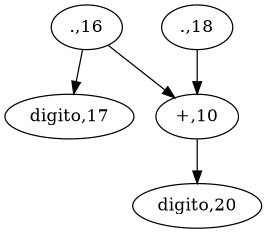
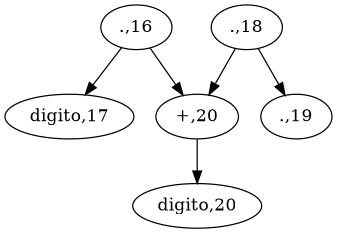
(197, 117) -> (197, 117)
none -> (296, 117)
